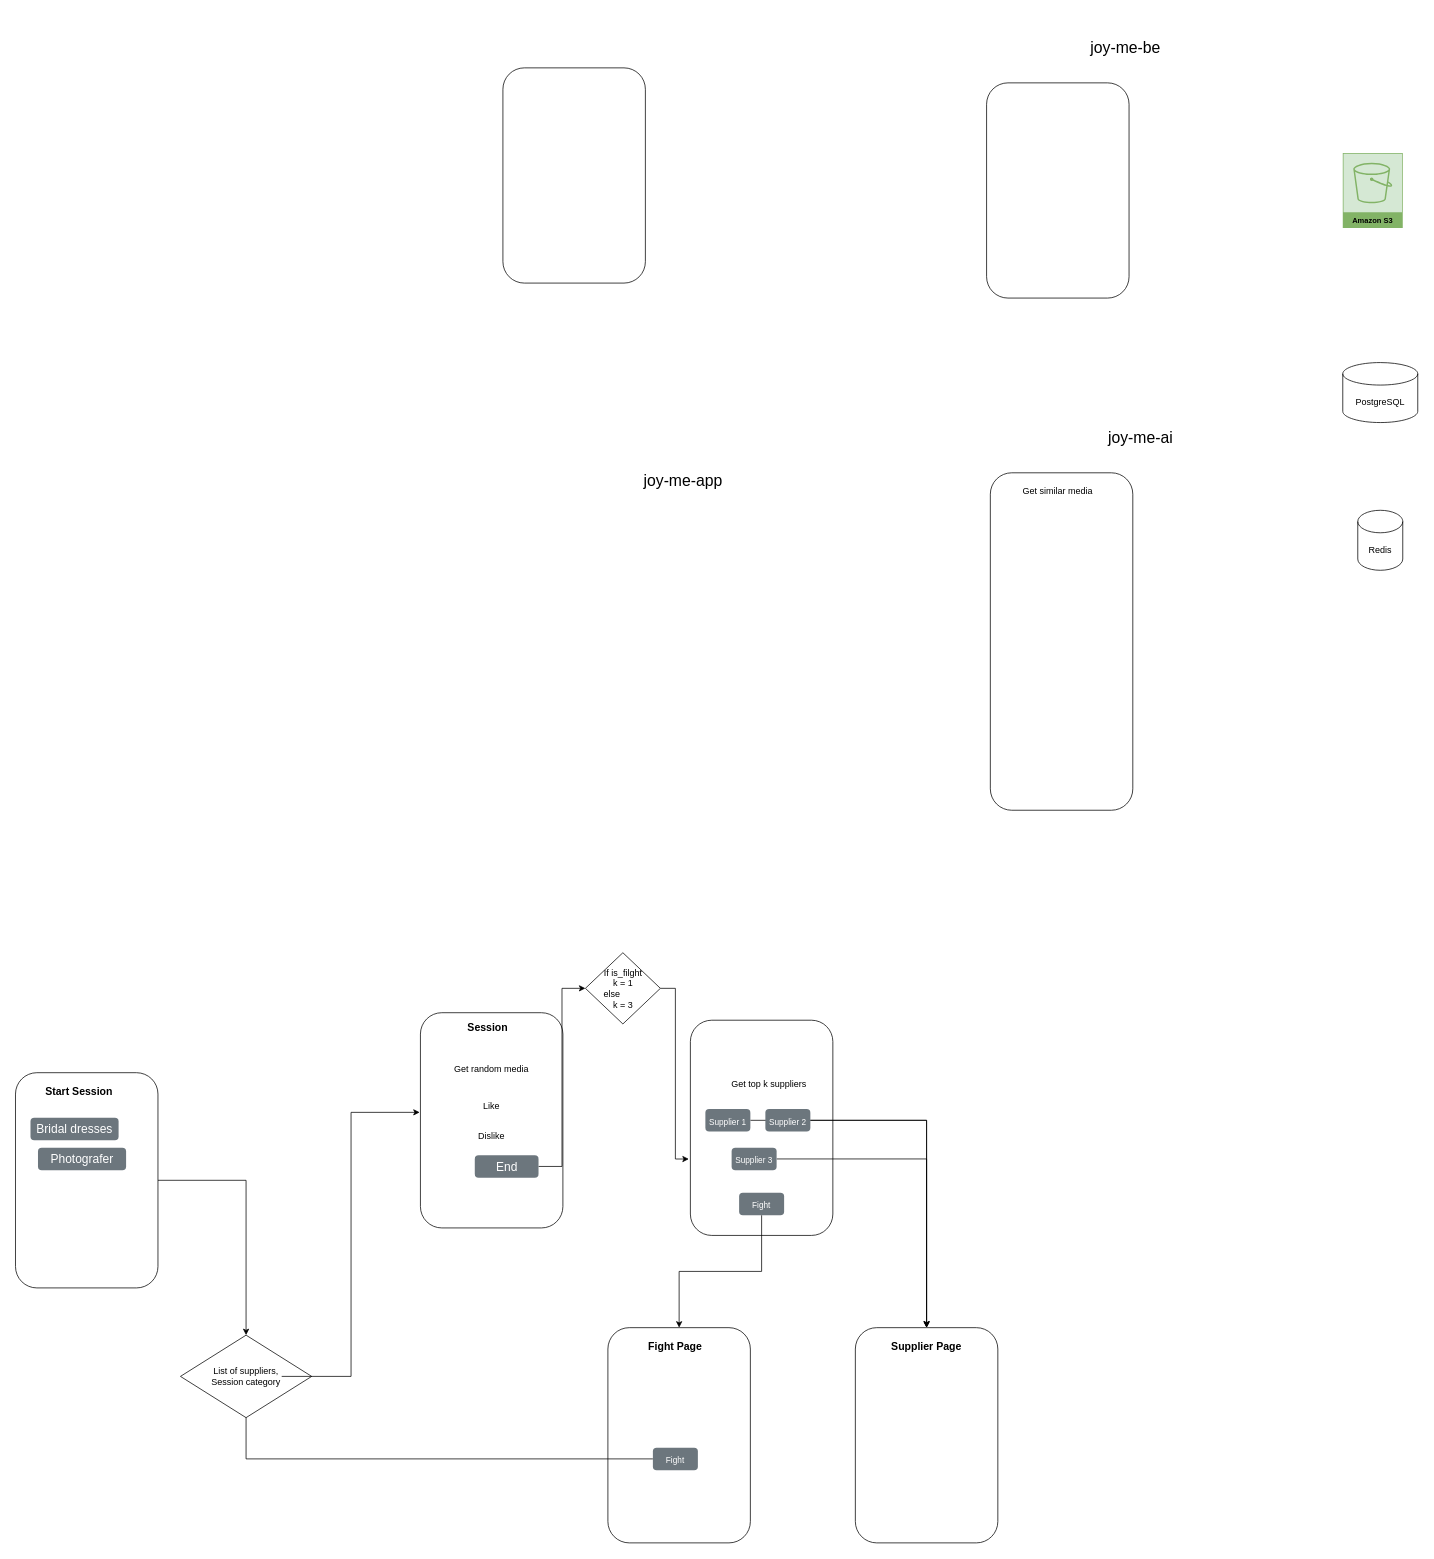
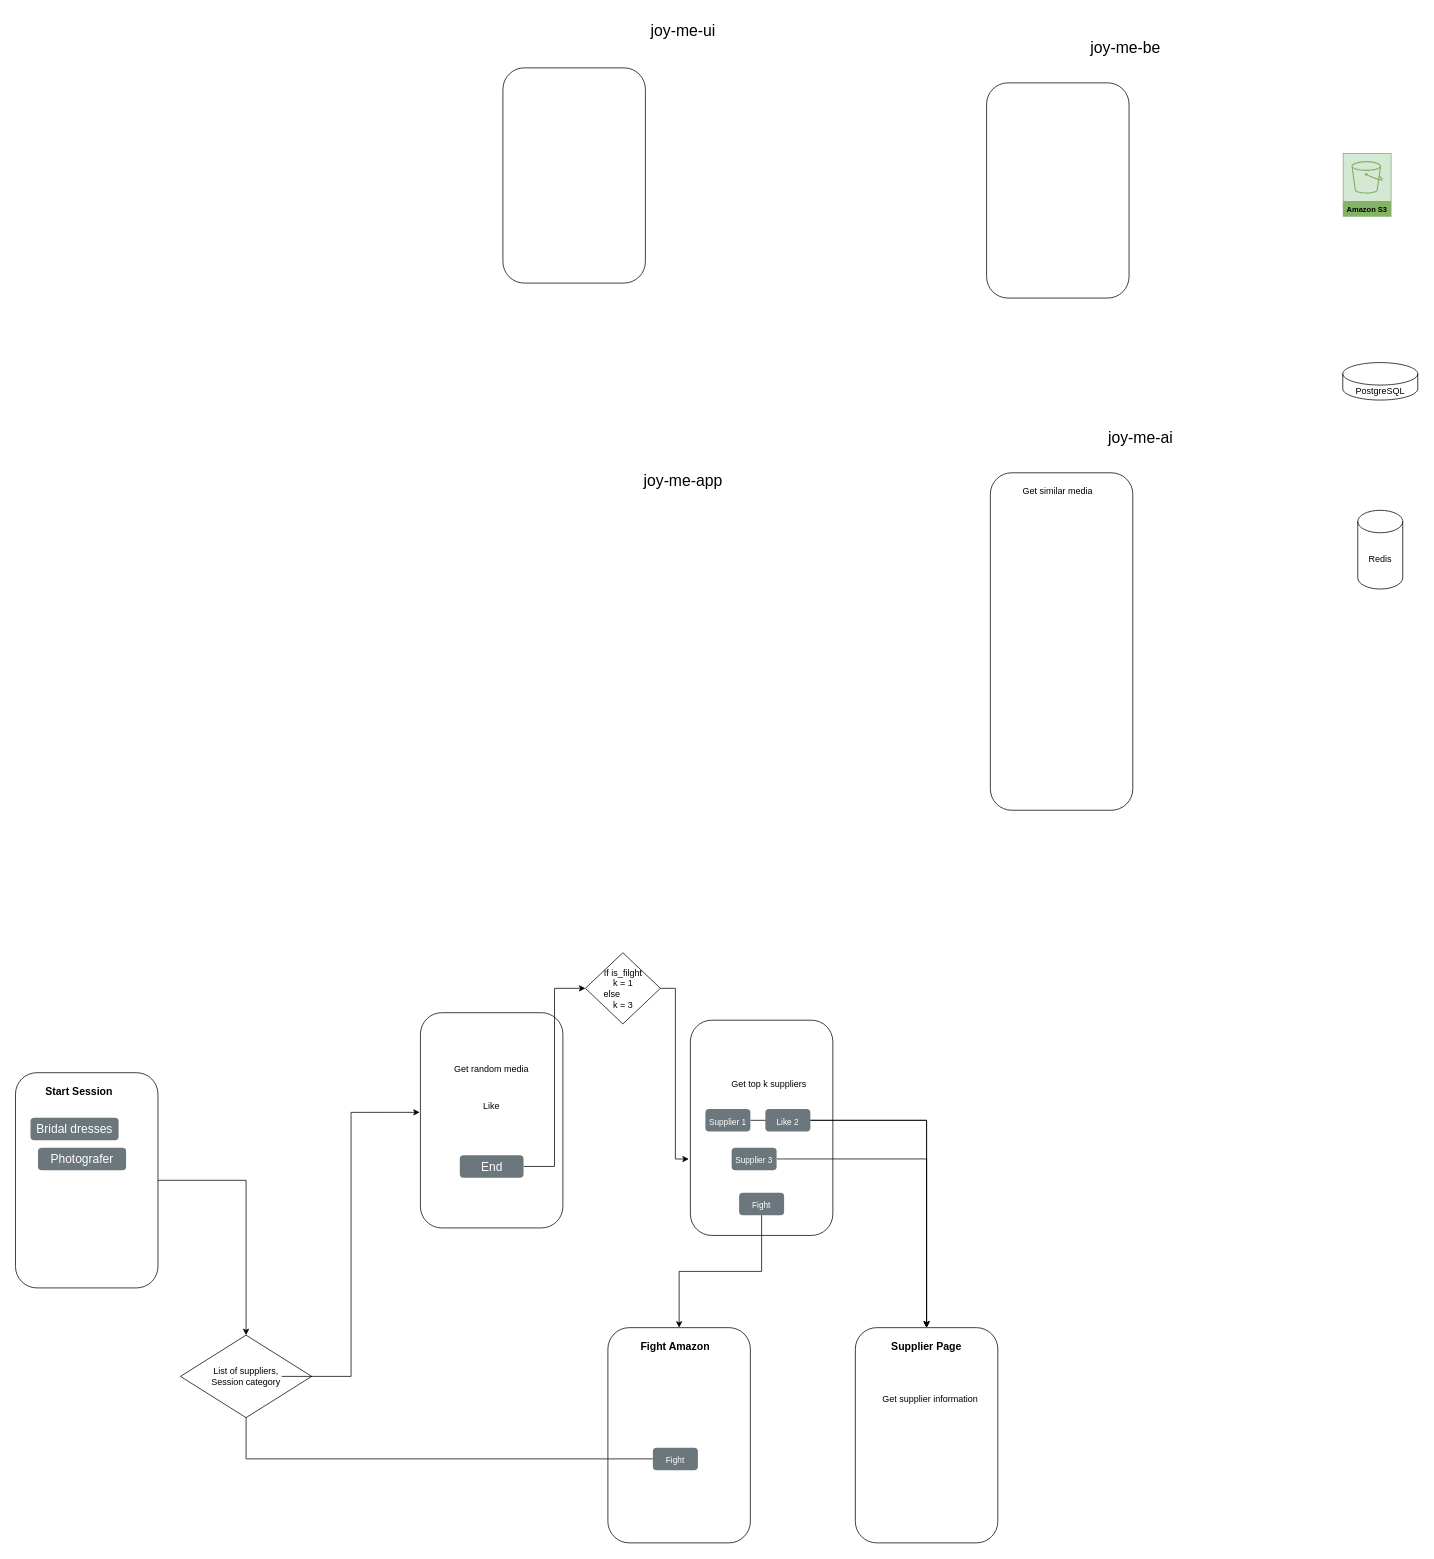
none -> (683, 30)
(1373, 191) -> (1367, 185)
(1380, 393) -> (1380, 381)
(1380, 540) -> (1380, 550)
(488, 1028) -> none
(788, 1121) -> (788, 1121)
(492, 1137) -> none
(507, 1167) -> (492, 1167)
(675, 1347) -> (675, 1347)
none -> (930, 1399)
